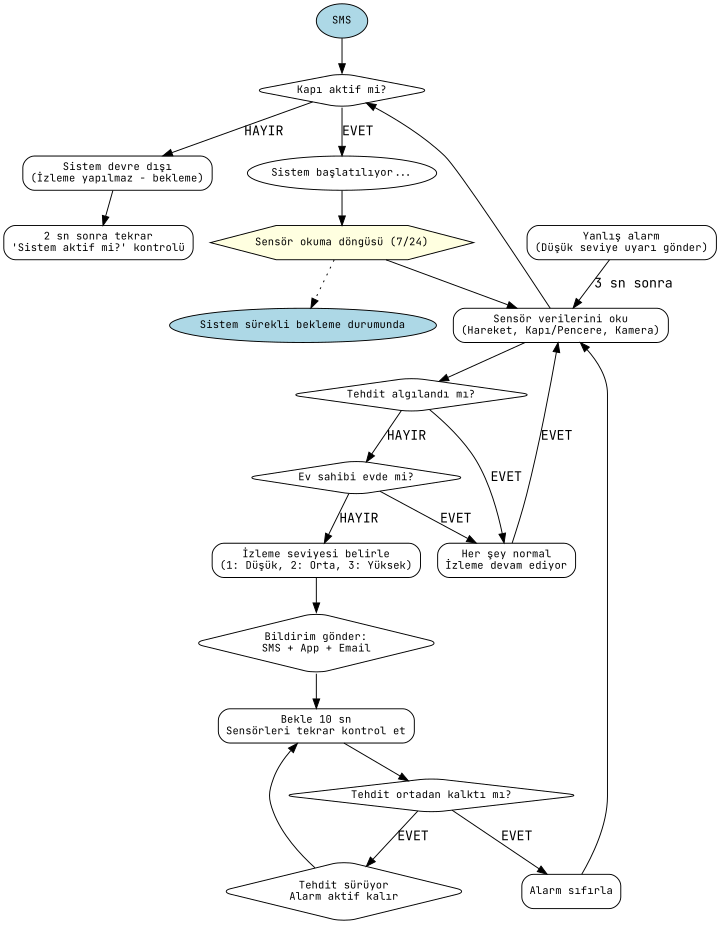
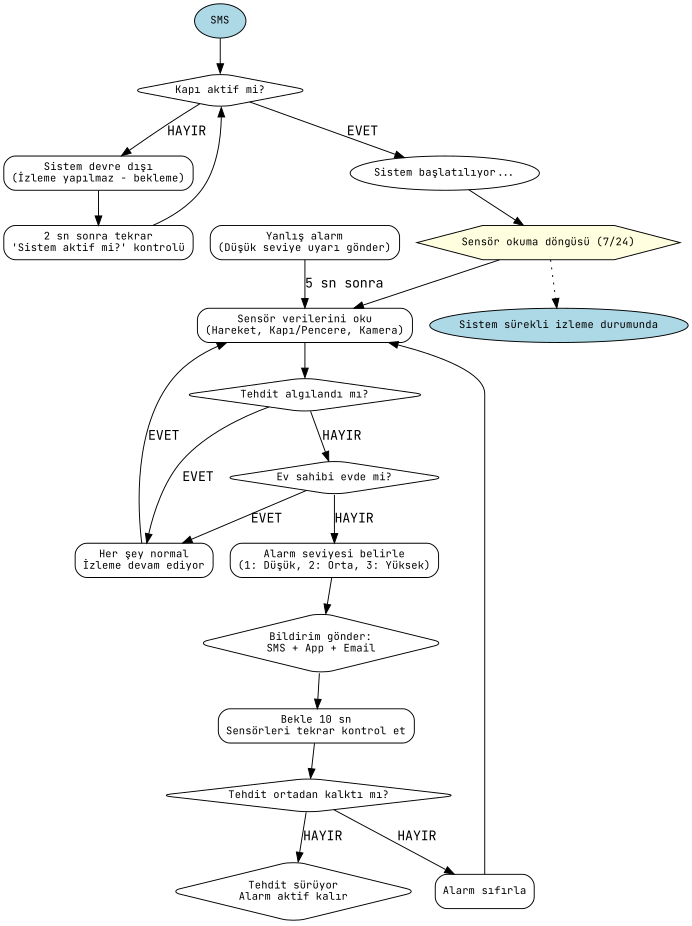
(475, 196) -> (206, 183)
(634, 284) -> (344, 284)
(303, 325) -> (559, 325)
(316, 560) -> (334, 560)
(274, 813) -> none
(413, 837) -> (323, 837)
(517, 837) -> (417, 837)
